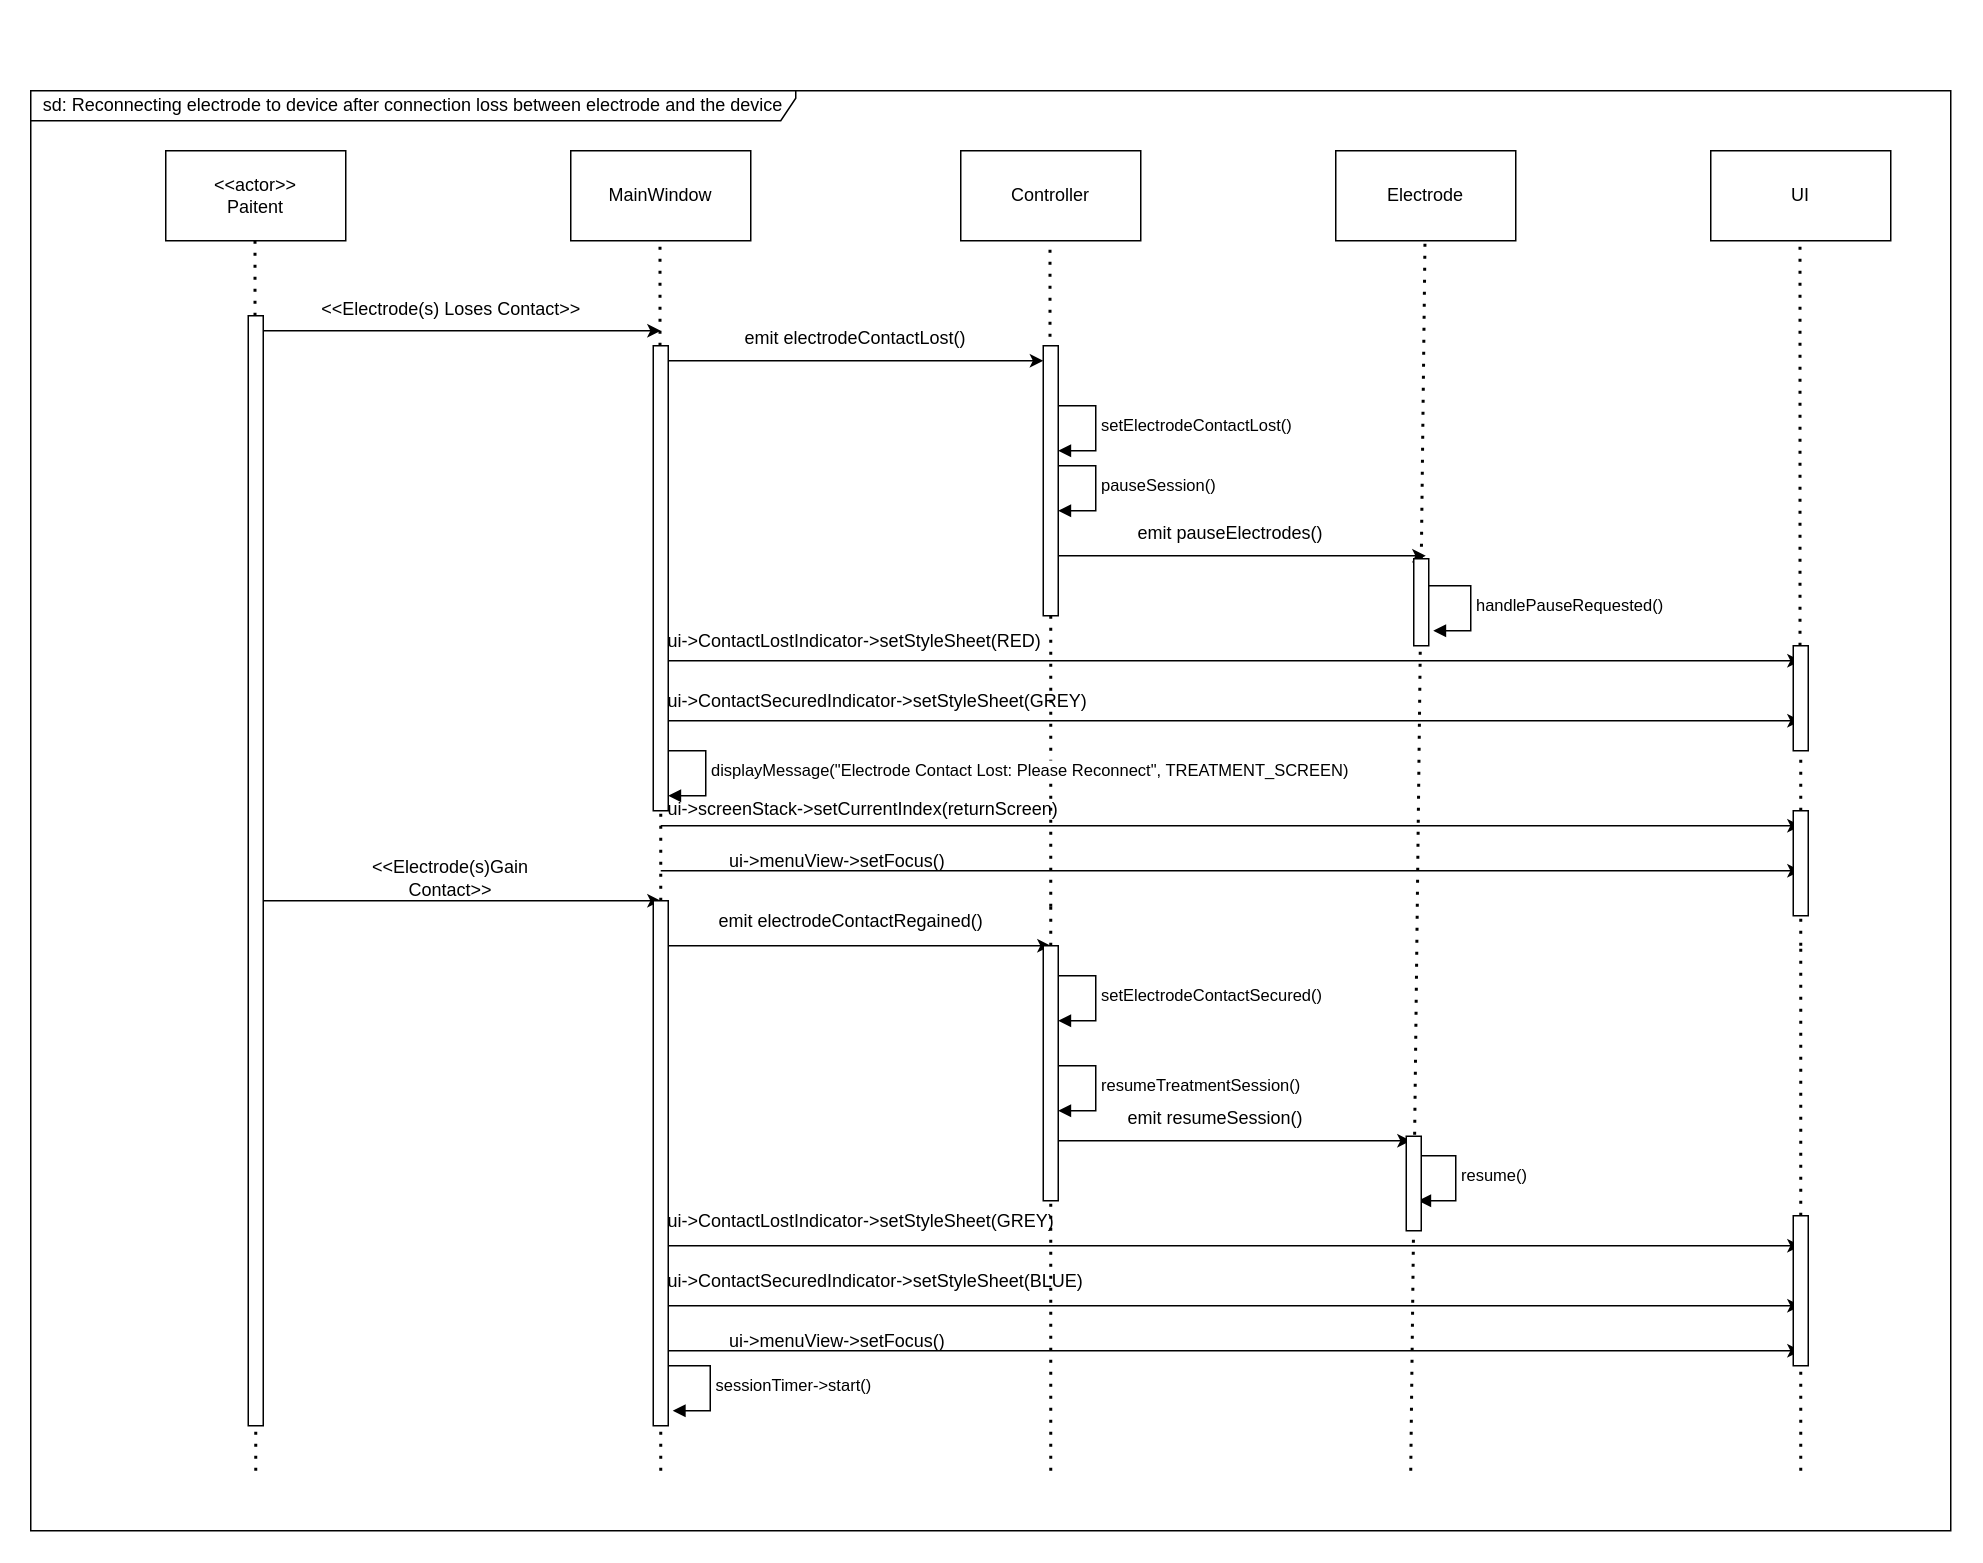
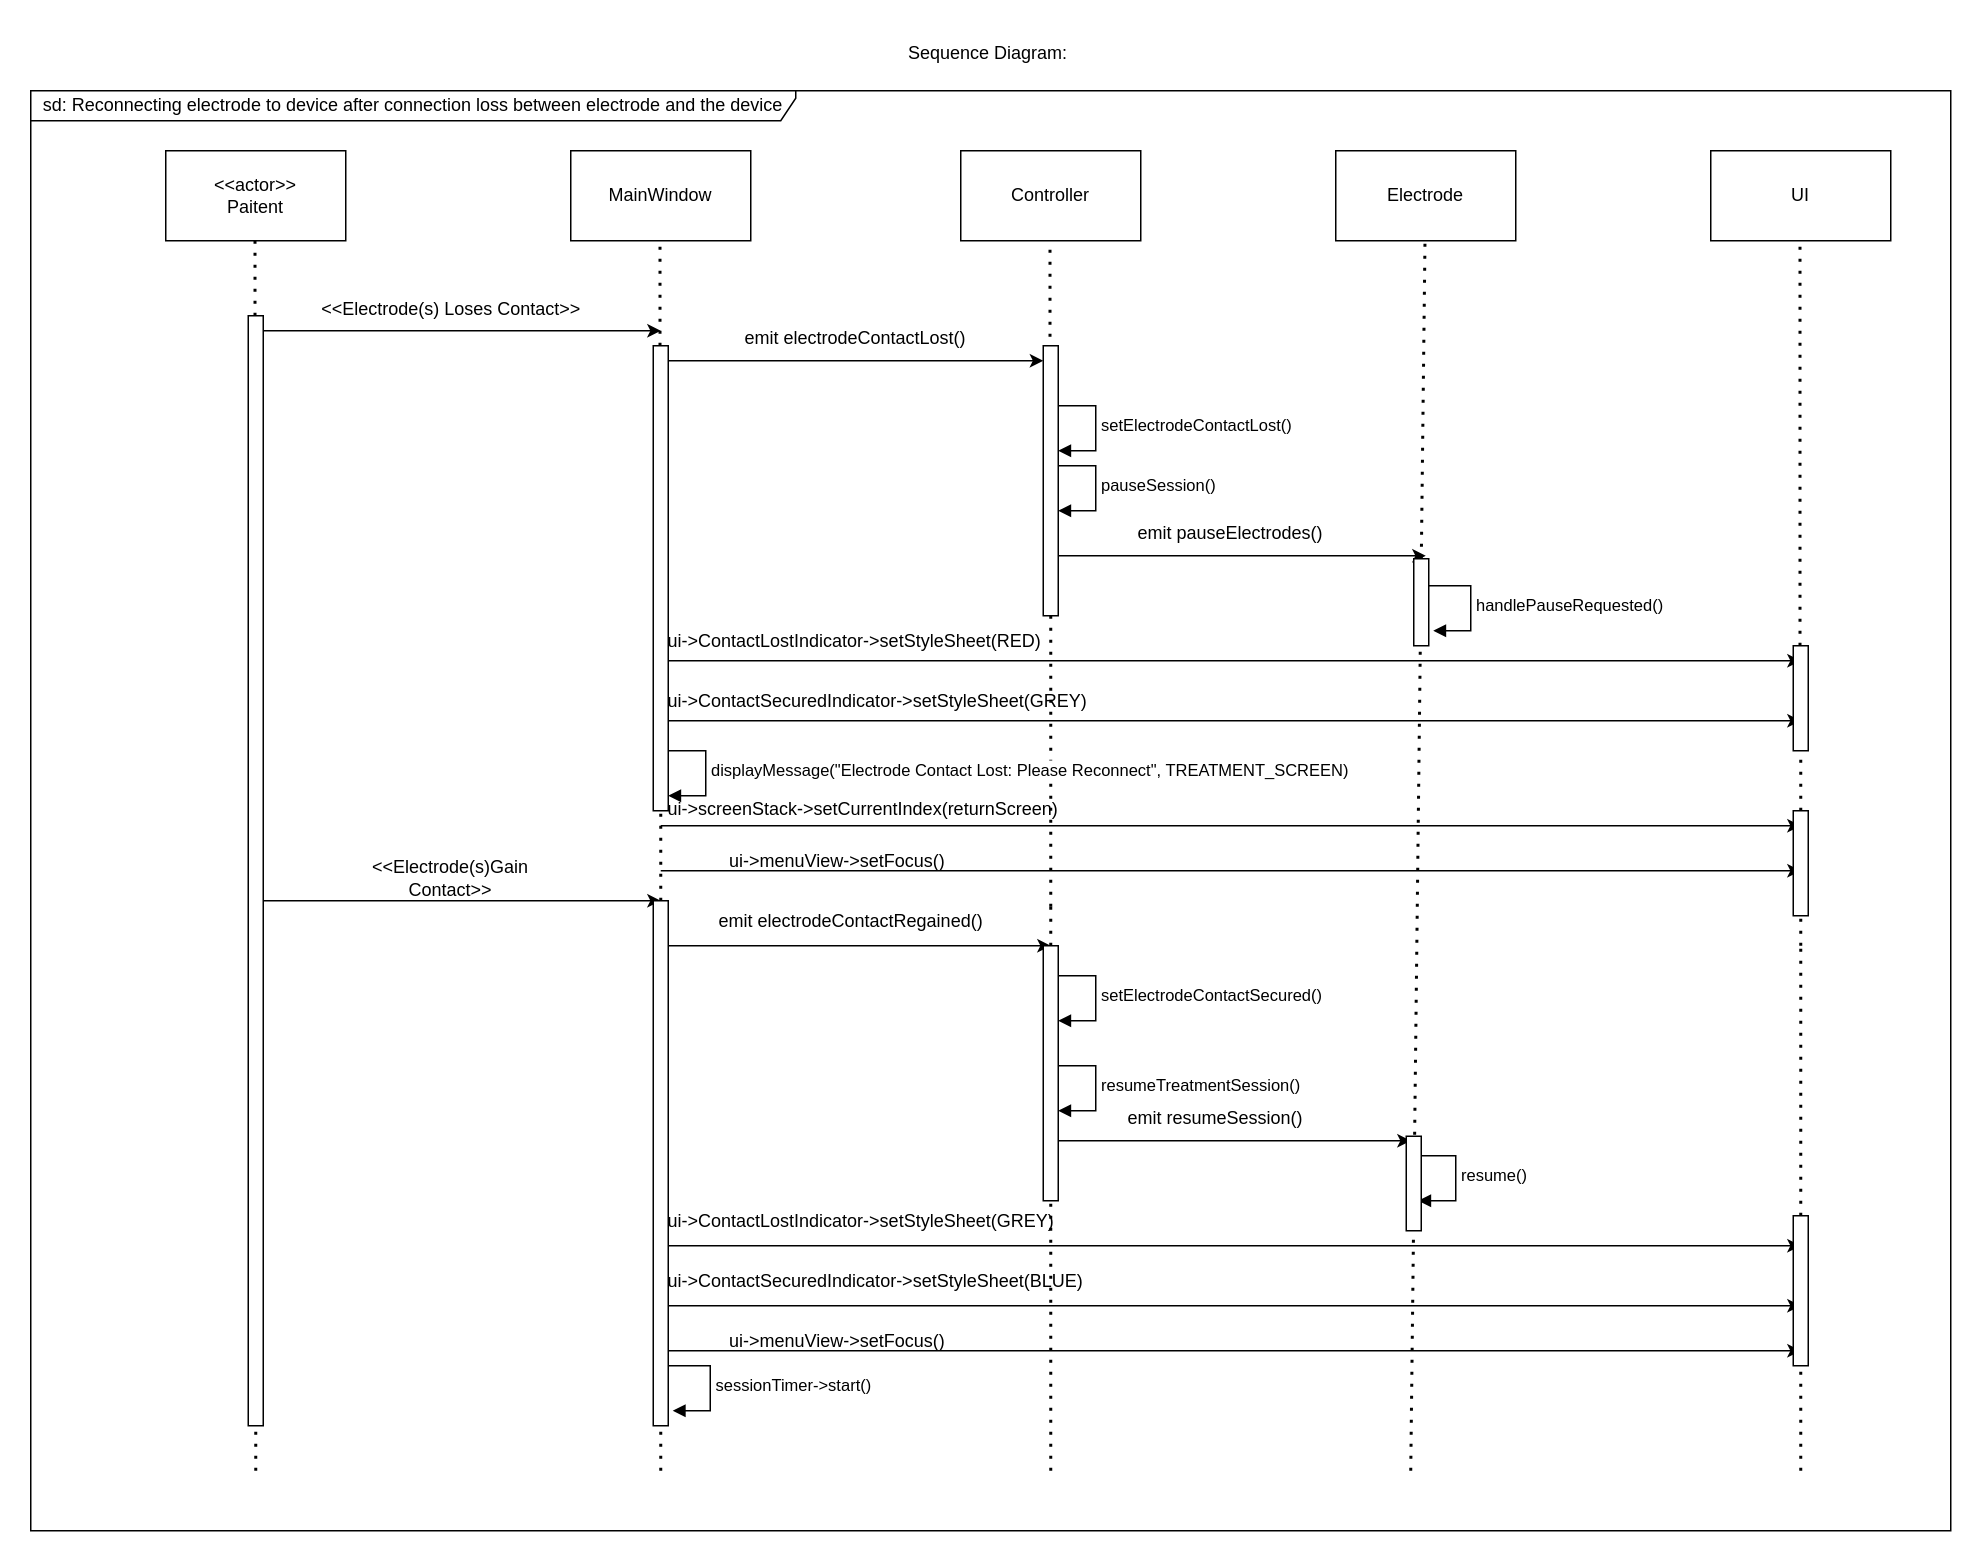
none -> (991, 53)
